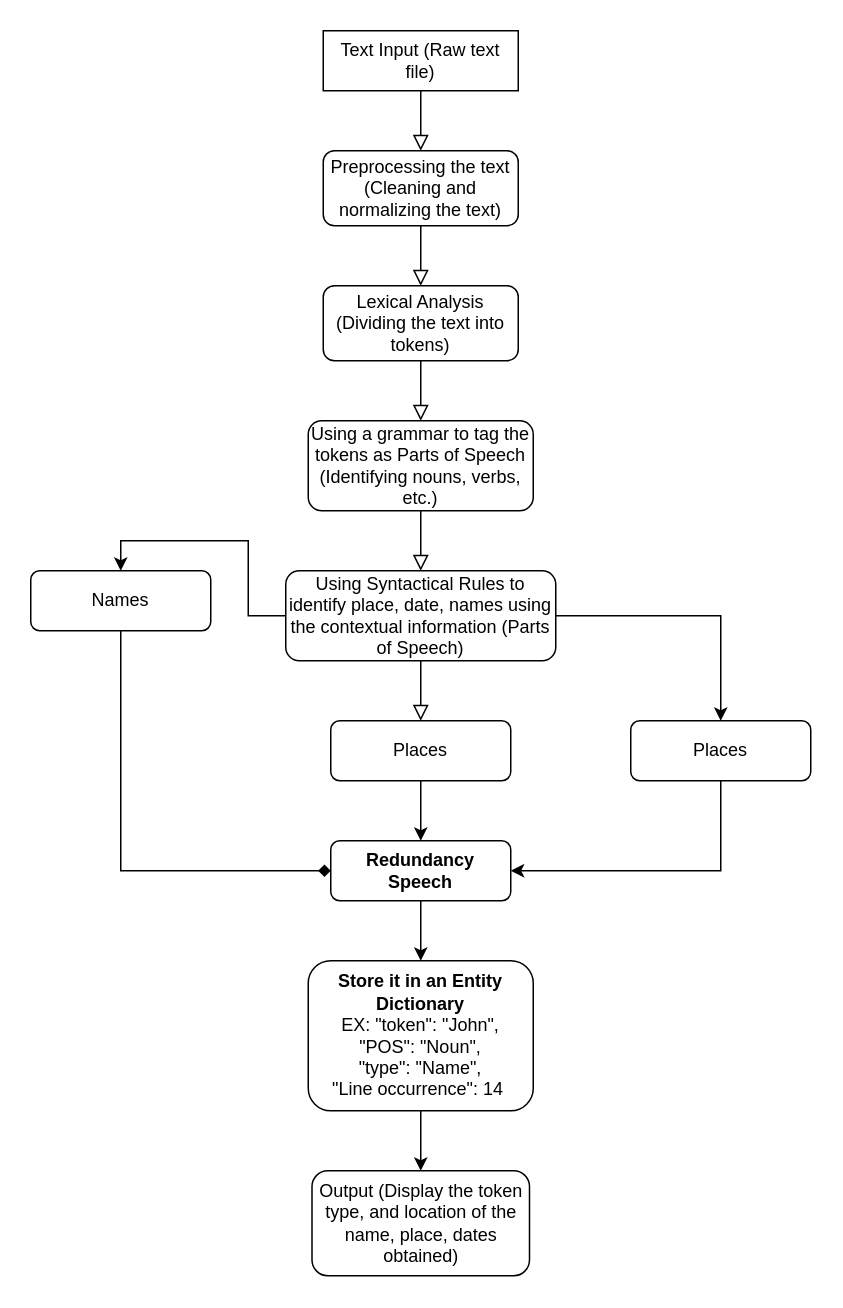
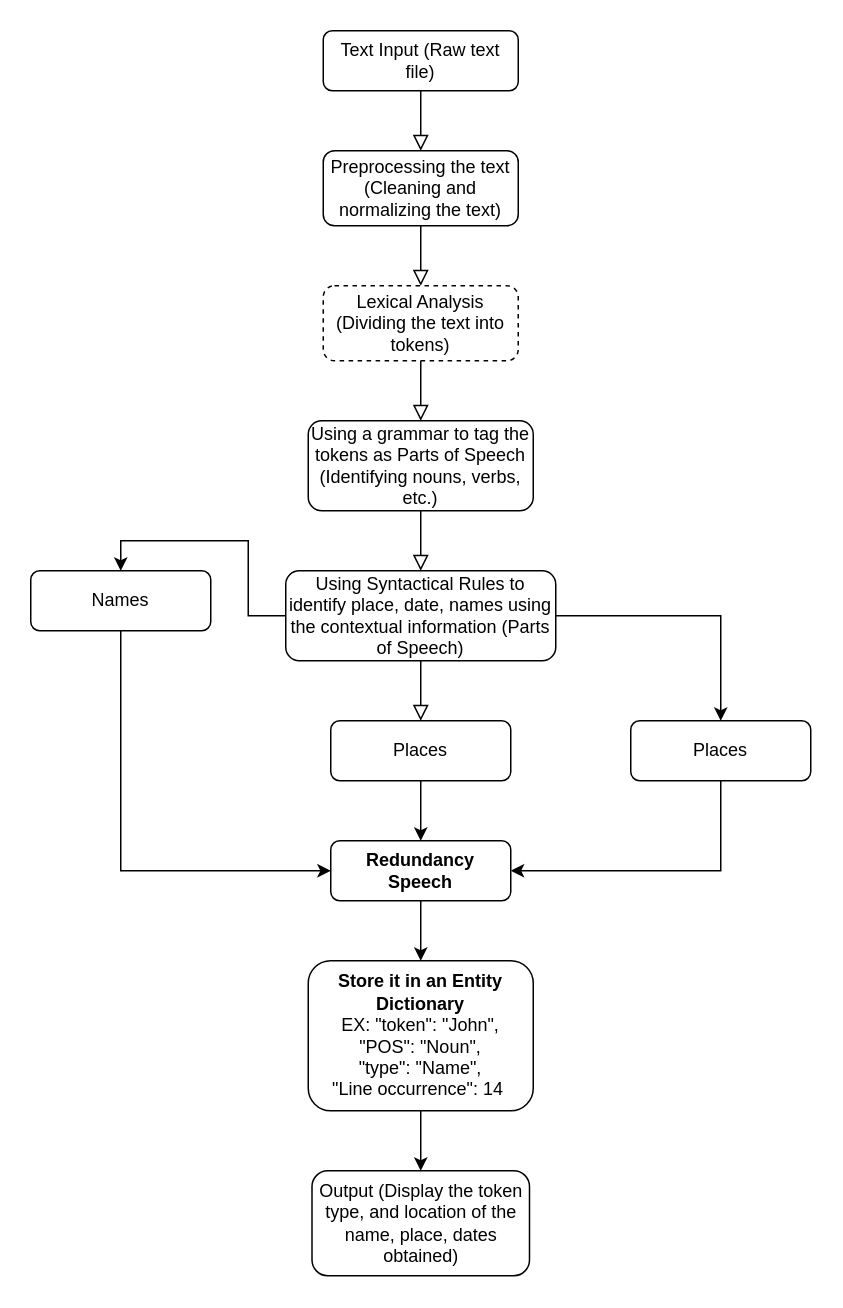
(421, 61) -> (421, 61)
(421, 323) -> (421, 323)
(318, 871) -> (319, 871)
